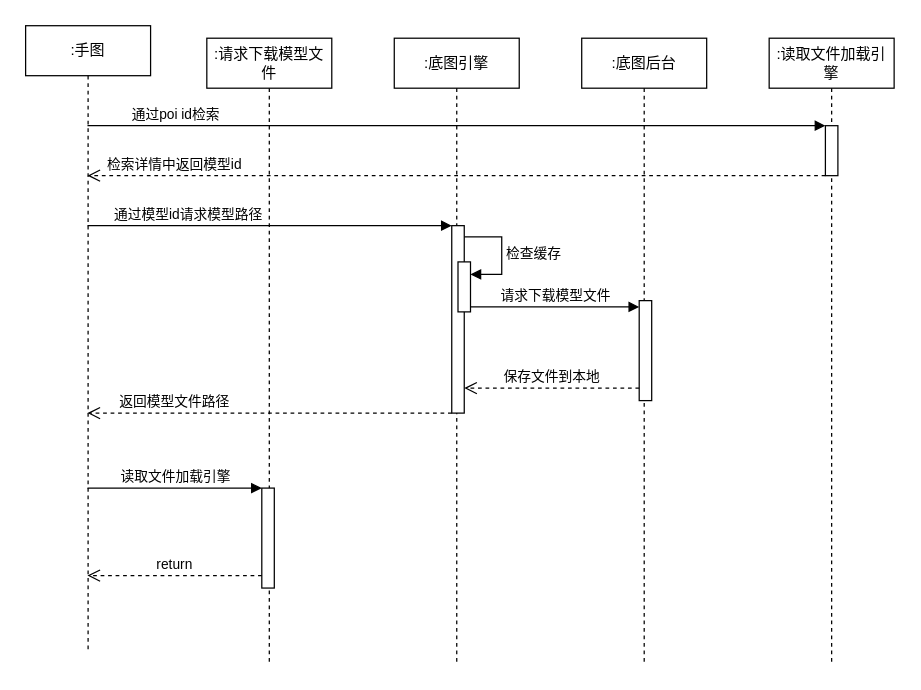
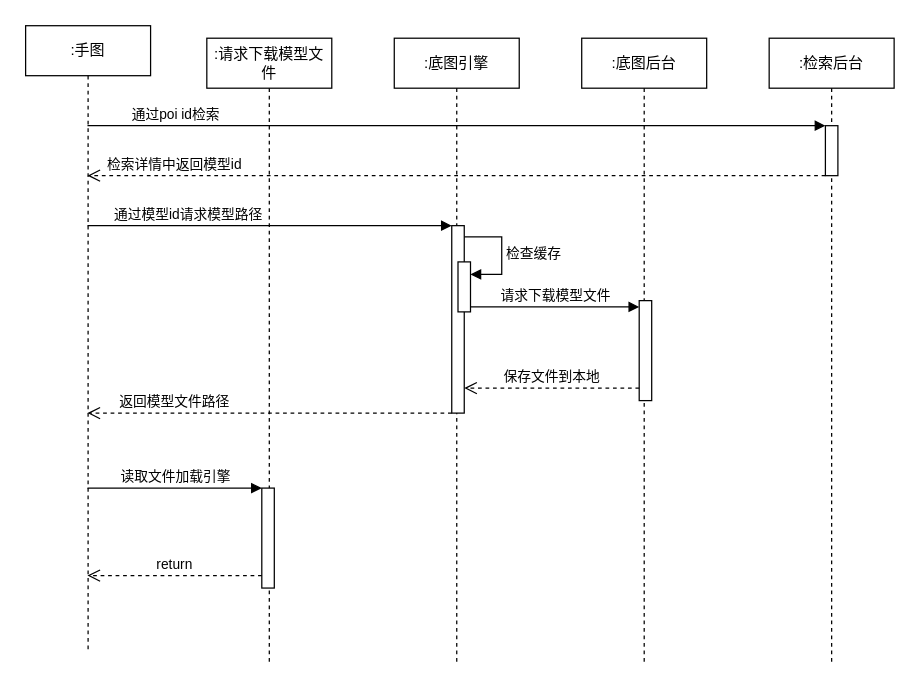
(832, 63) -> (832, 63)
